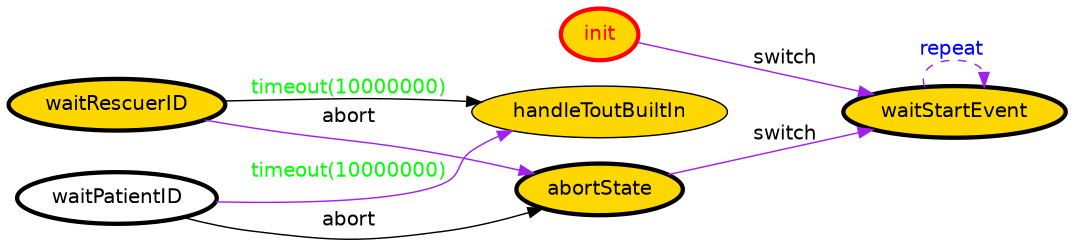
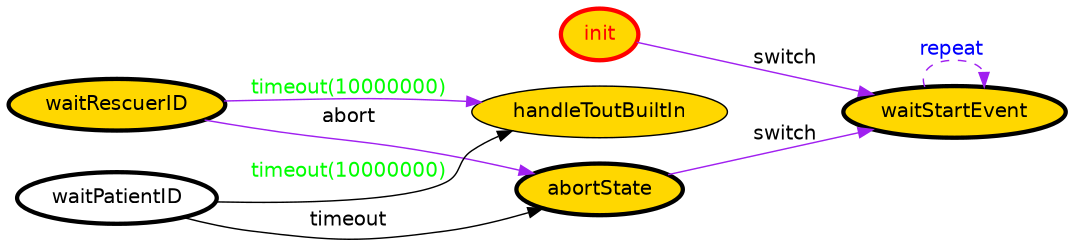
(345, 99) -> (345, 99)
(368, 198) -> (368, 198)
(348, 220) -> (348, 220)
